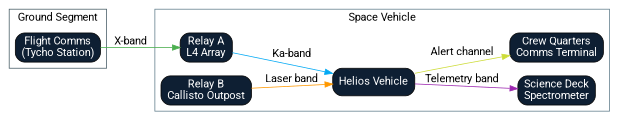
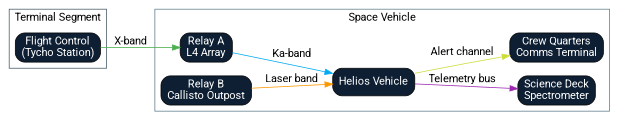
(58, 18) -> (58, 18)
(58, 48) -> (58, 48)
(462, 79) -> (462, 79)
